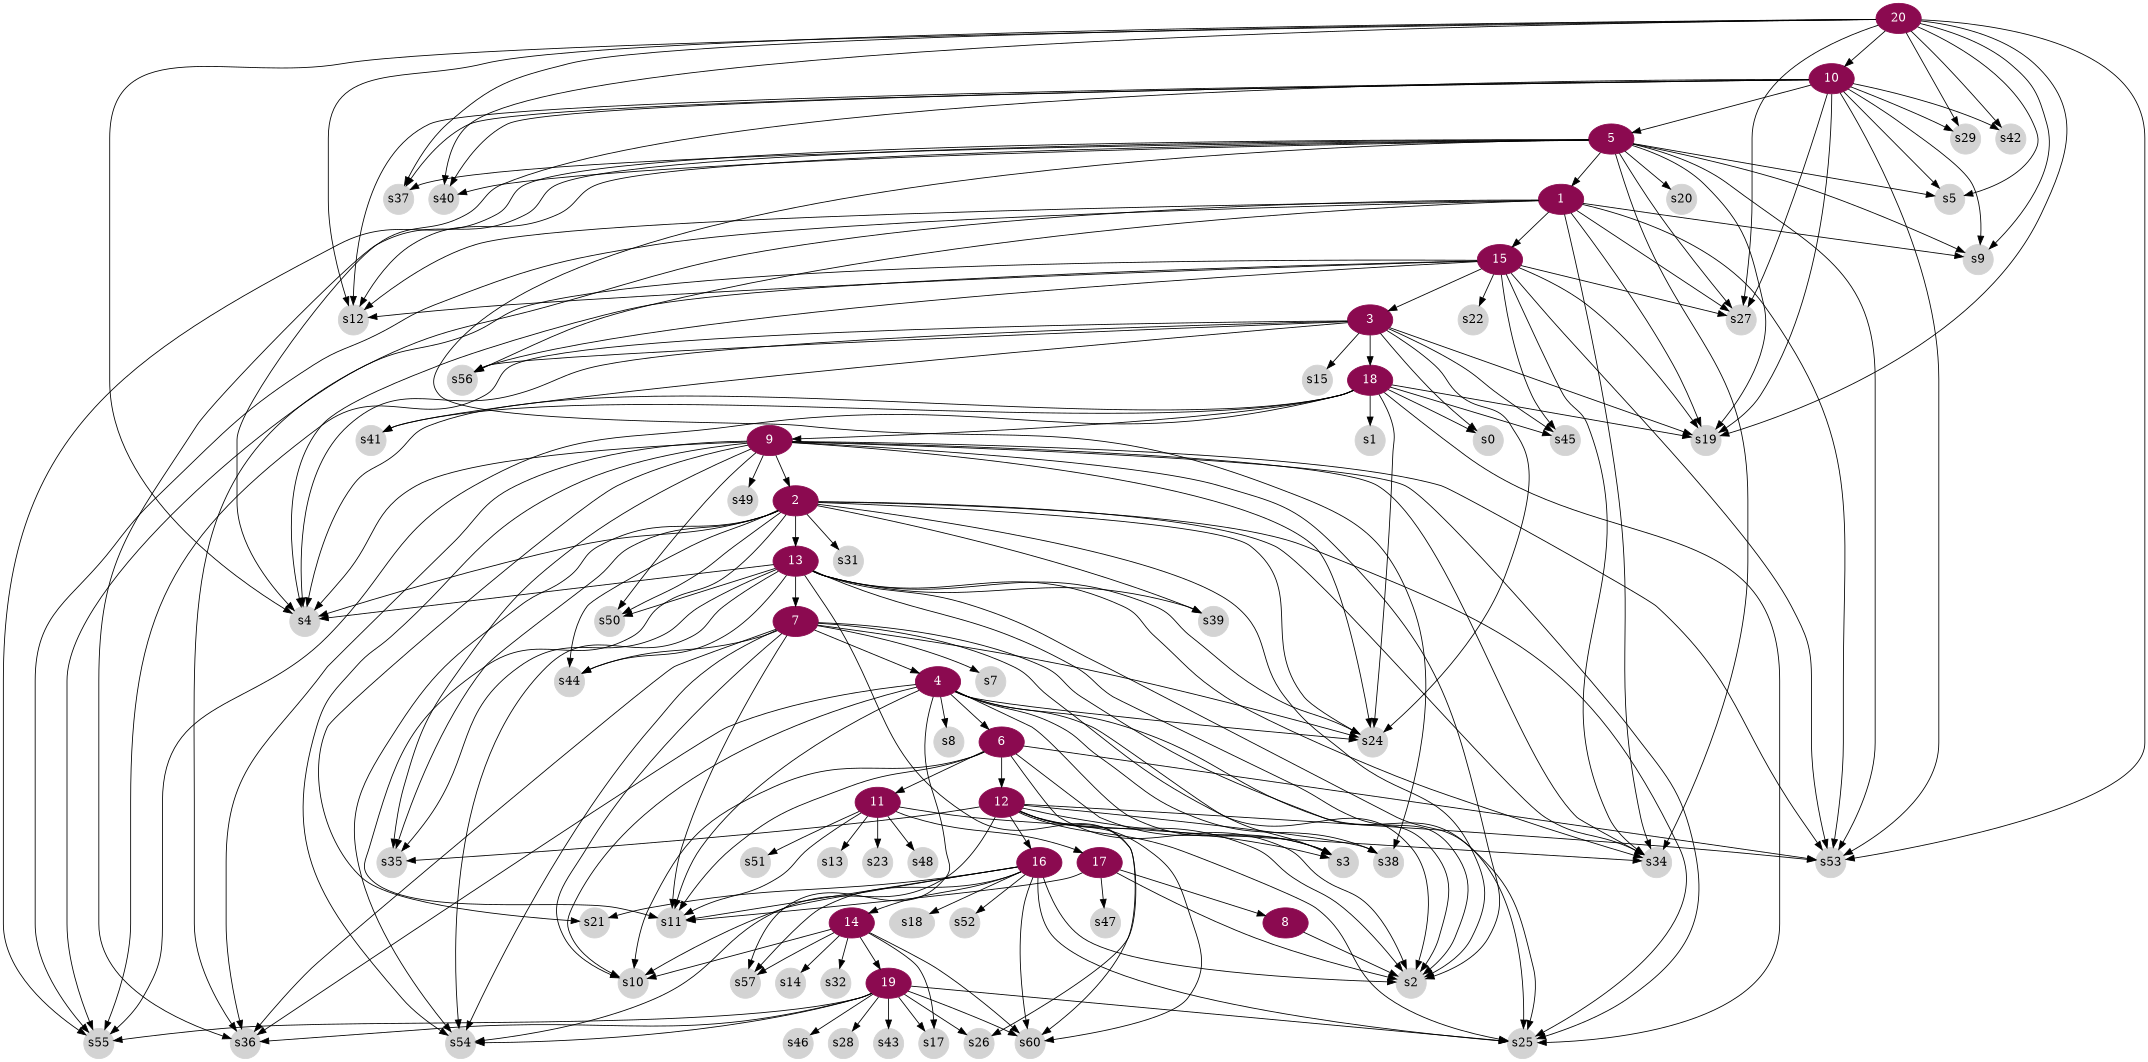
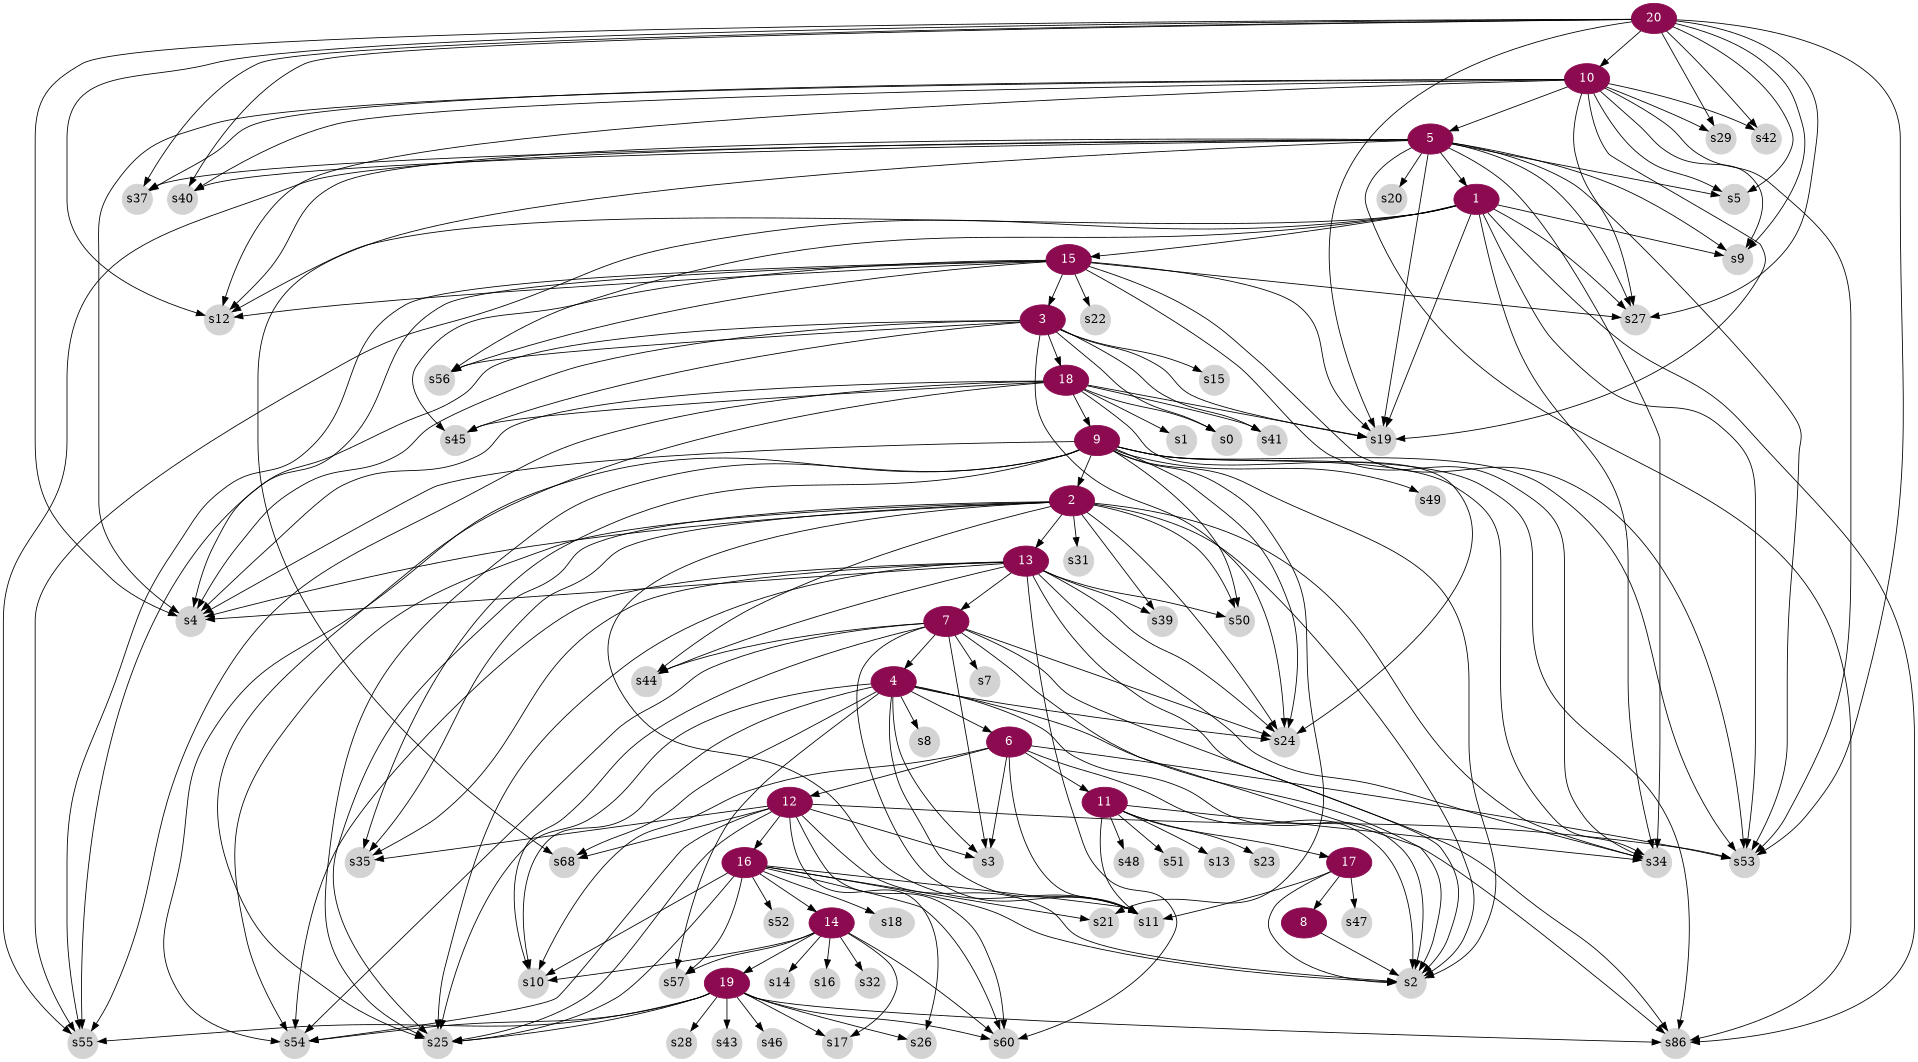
(1389, 863) -> (564, 863)
none -> (825, 983)
(245, 1044) -> (1676, 1044)
